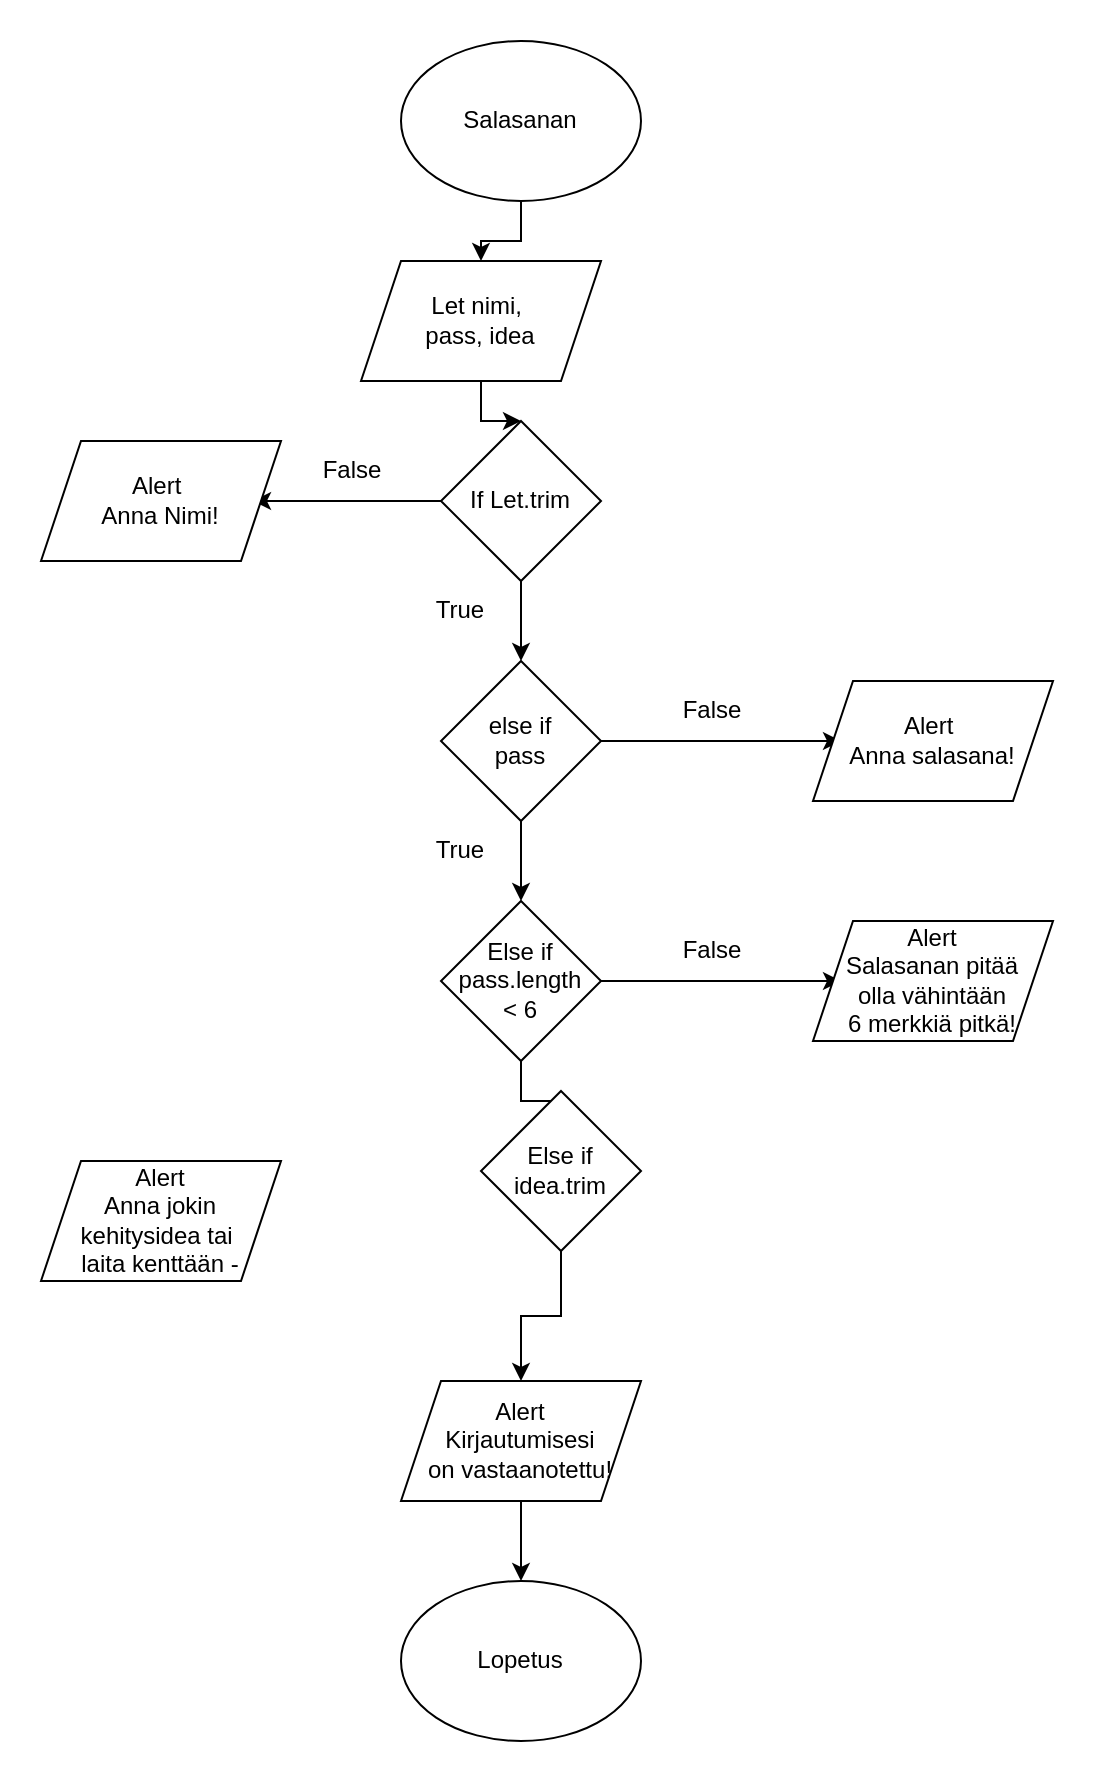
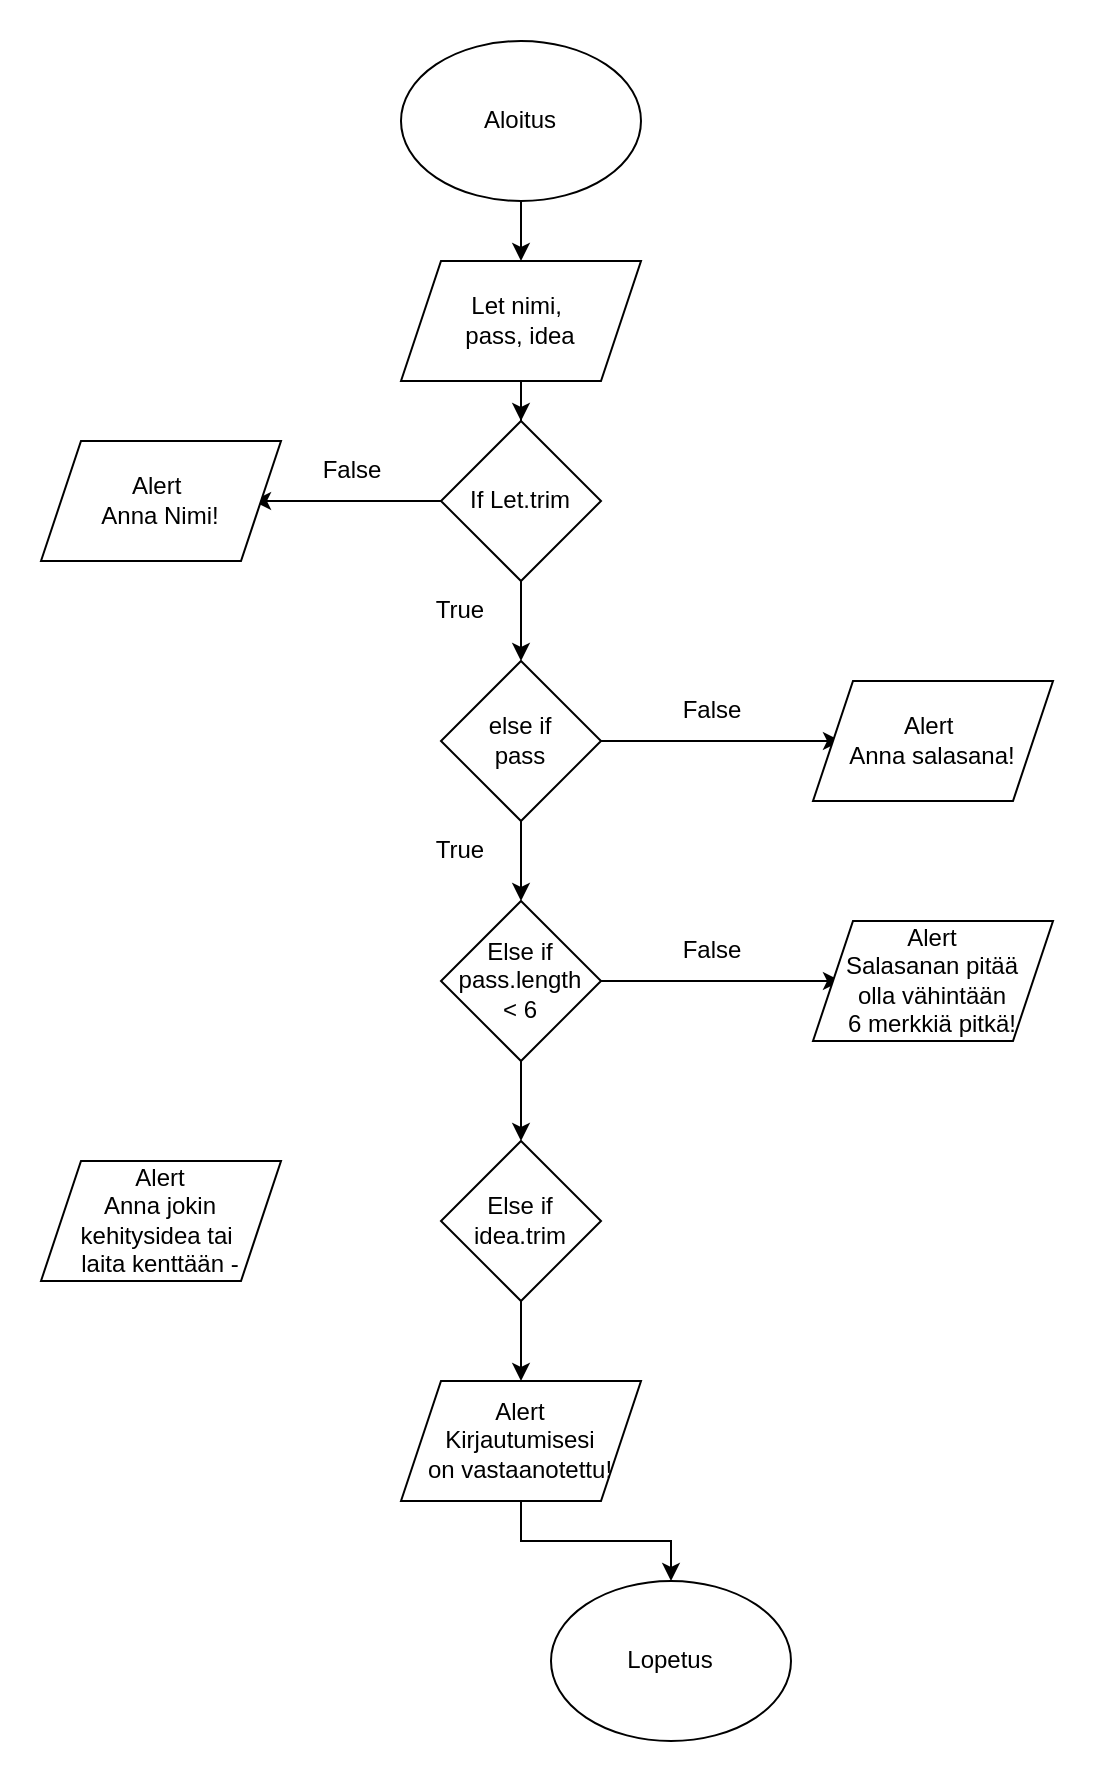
(521, 121) -> (521, 121)
(481, 321) -> (521, 321)
(561, 1171) -> (521, 1221)
(521, 1661) -> (671, 1661)
